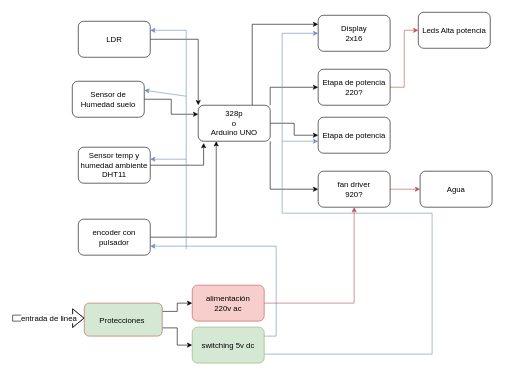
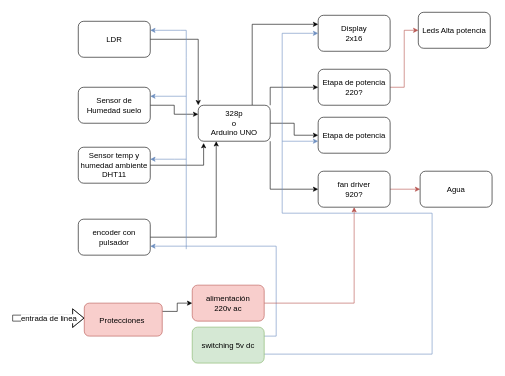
(108, 99) -> (114, 105)
(123, 320) -> (123, 320)
(179, 345) -> none
